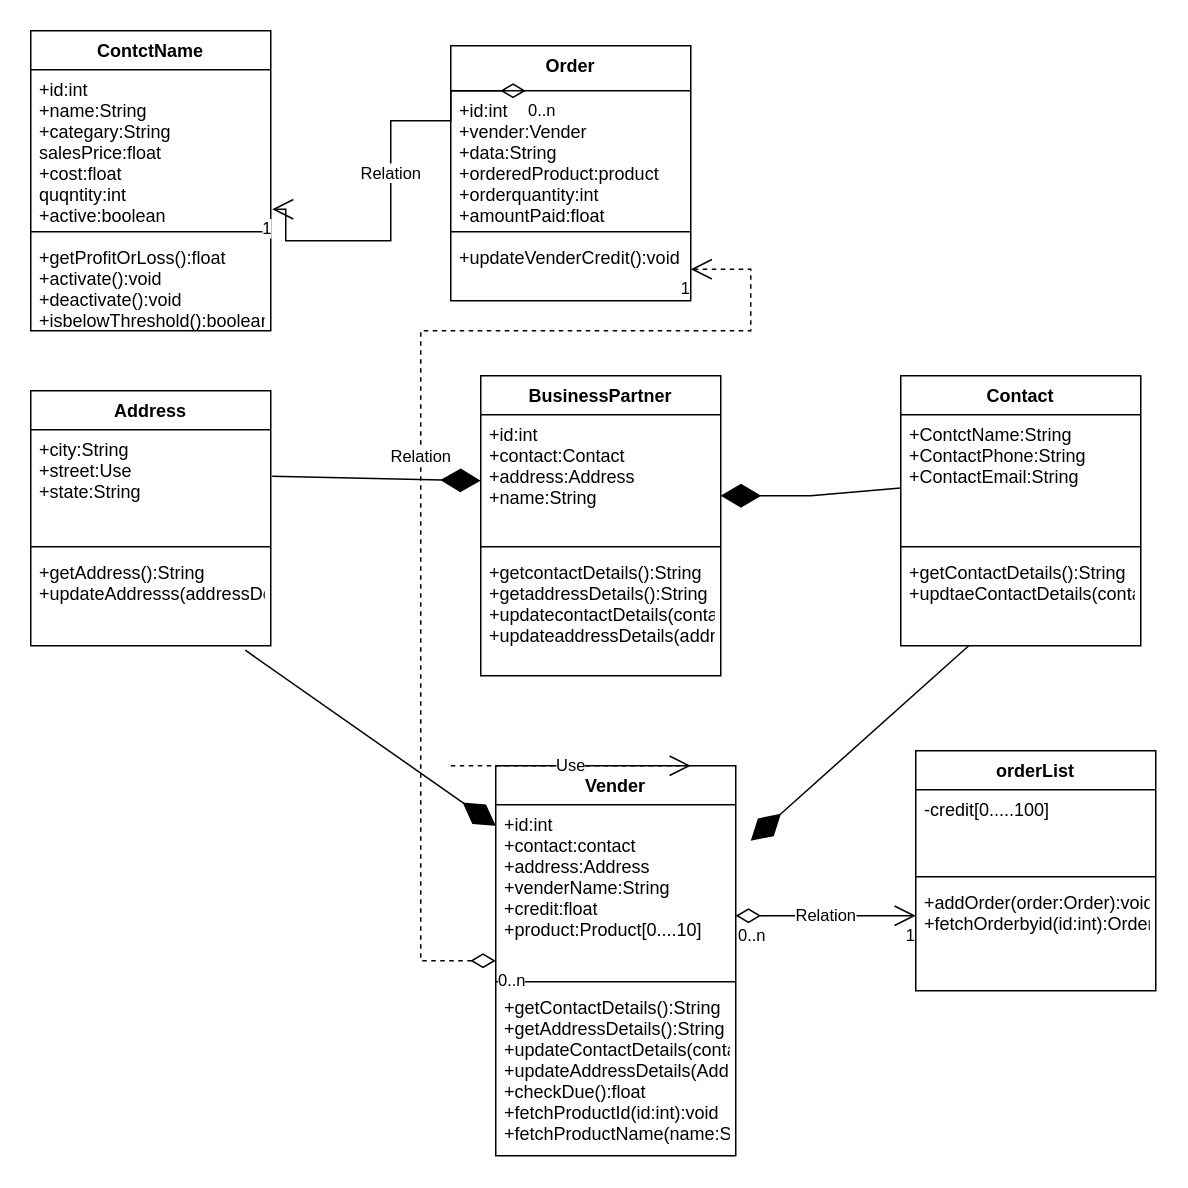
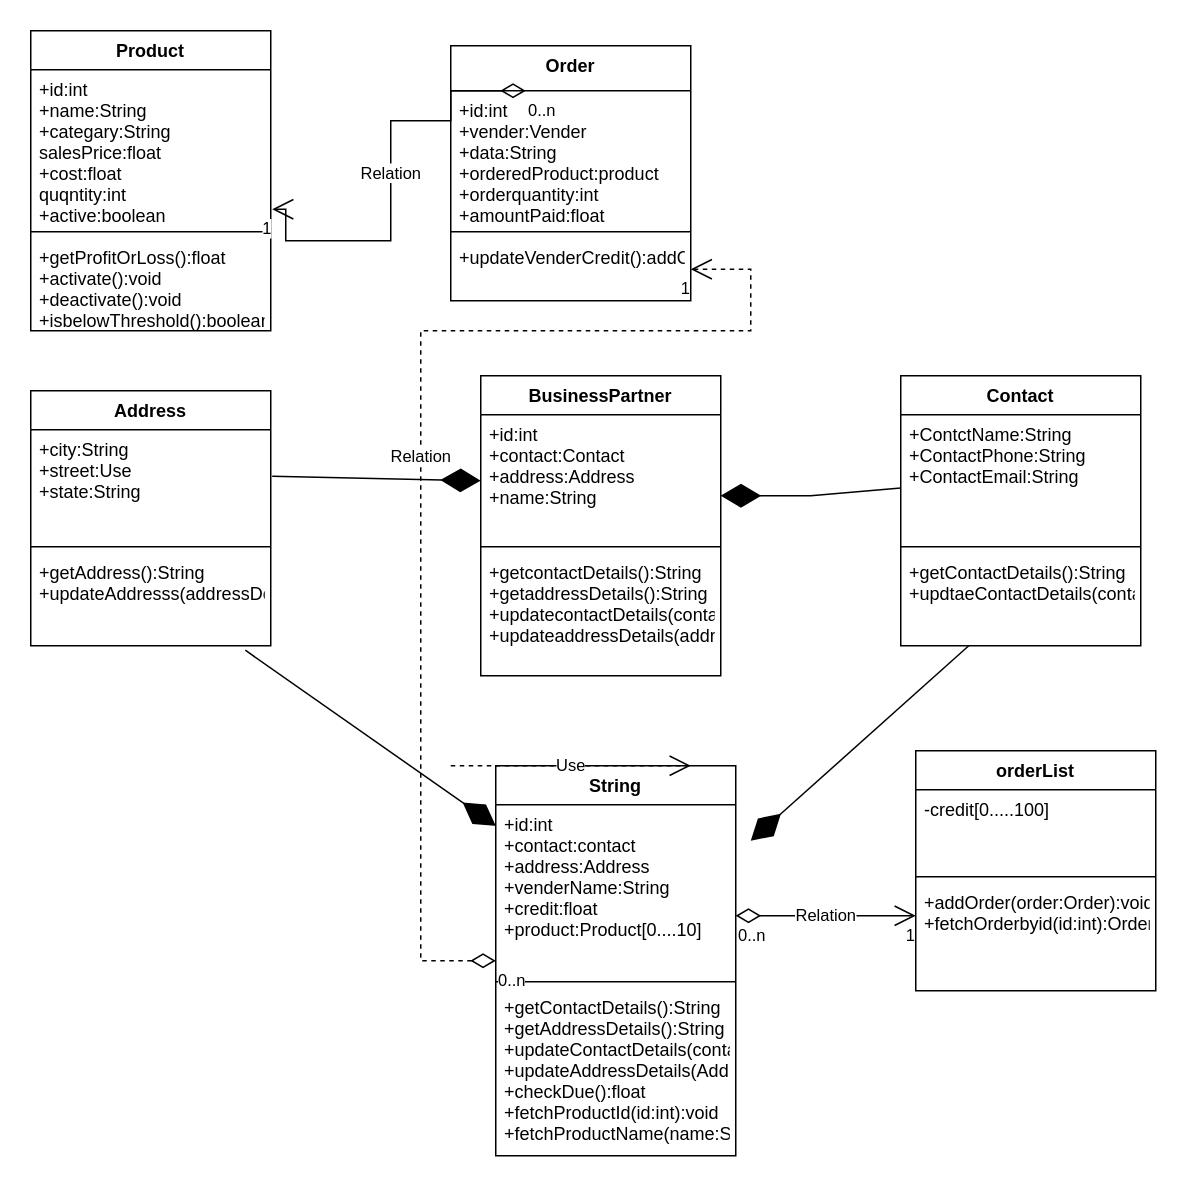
(150, 51) -> (150, 51)
(583, 258) -> (606, 258)
(615, 786) -> (615, 786)
